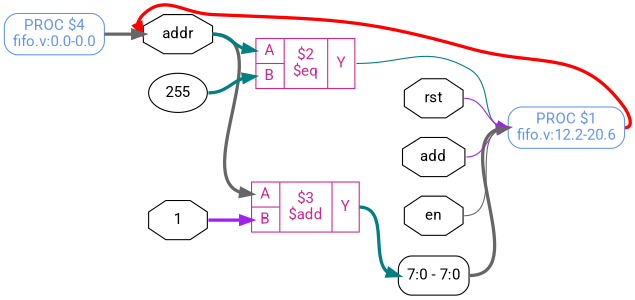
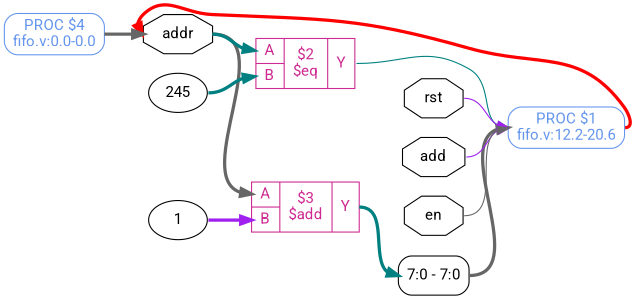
(178, 93) -> (178, 93)
(178, 220) -> (178, 220)
